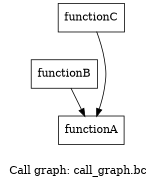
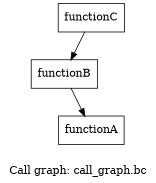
(106, 70) -> (80, 42)
